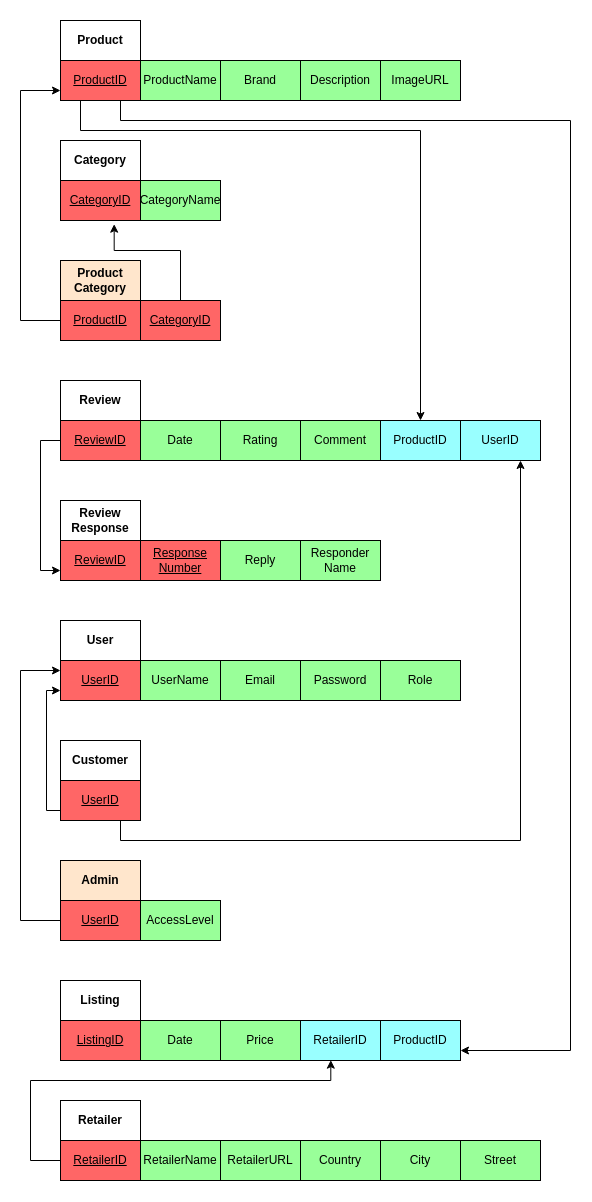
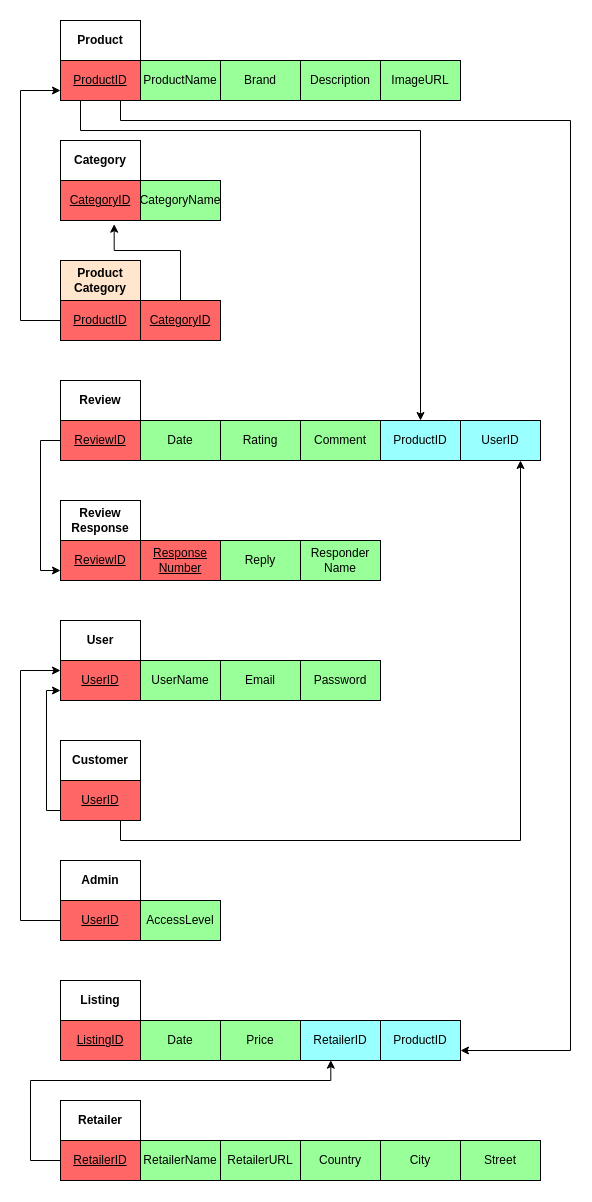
(421, 681) -> none
(101, 881) -> (101, 881)
